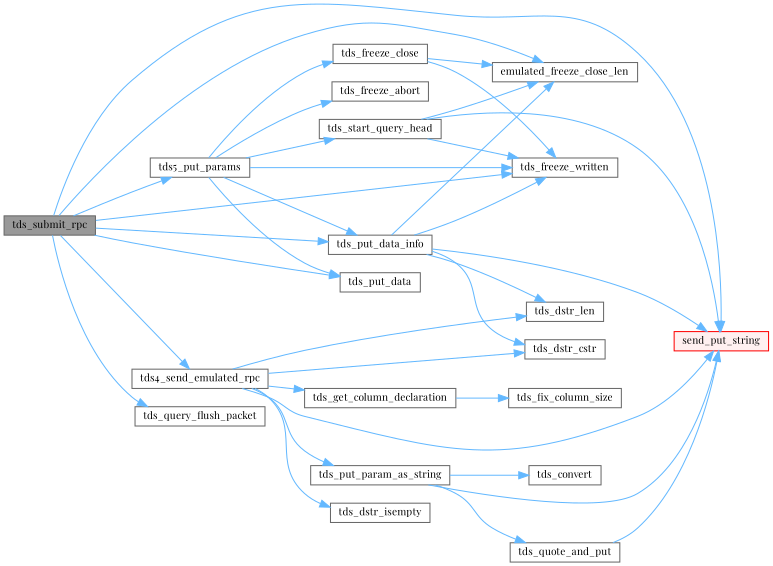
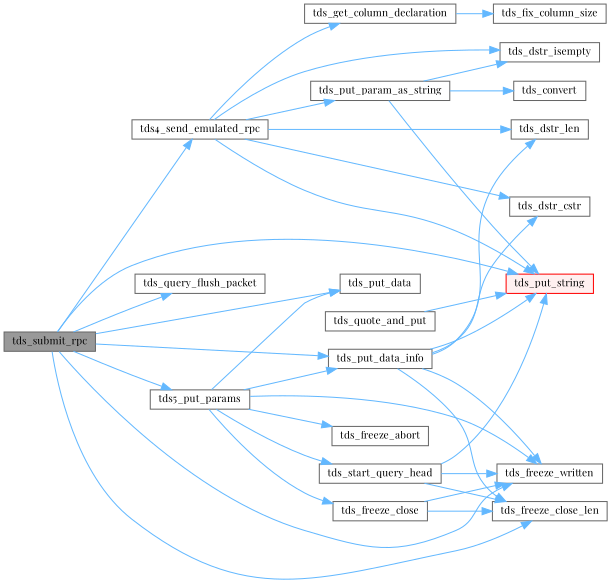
(565, 72) -> (550, 511)
(721, 341) -> (550, 284)
(475, 512) -> (460, 73)
